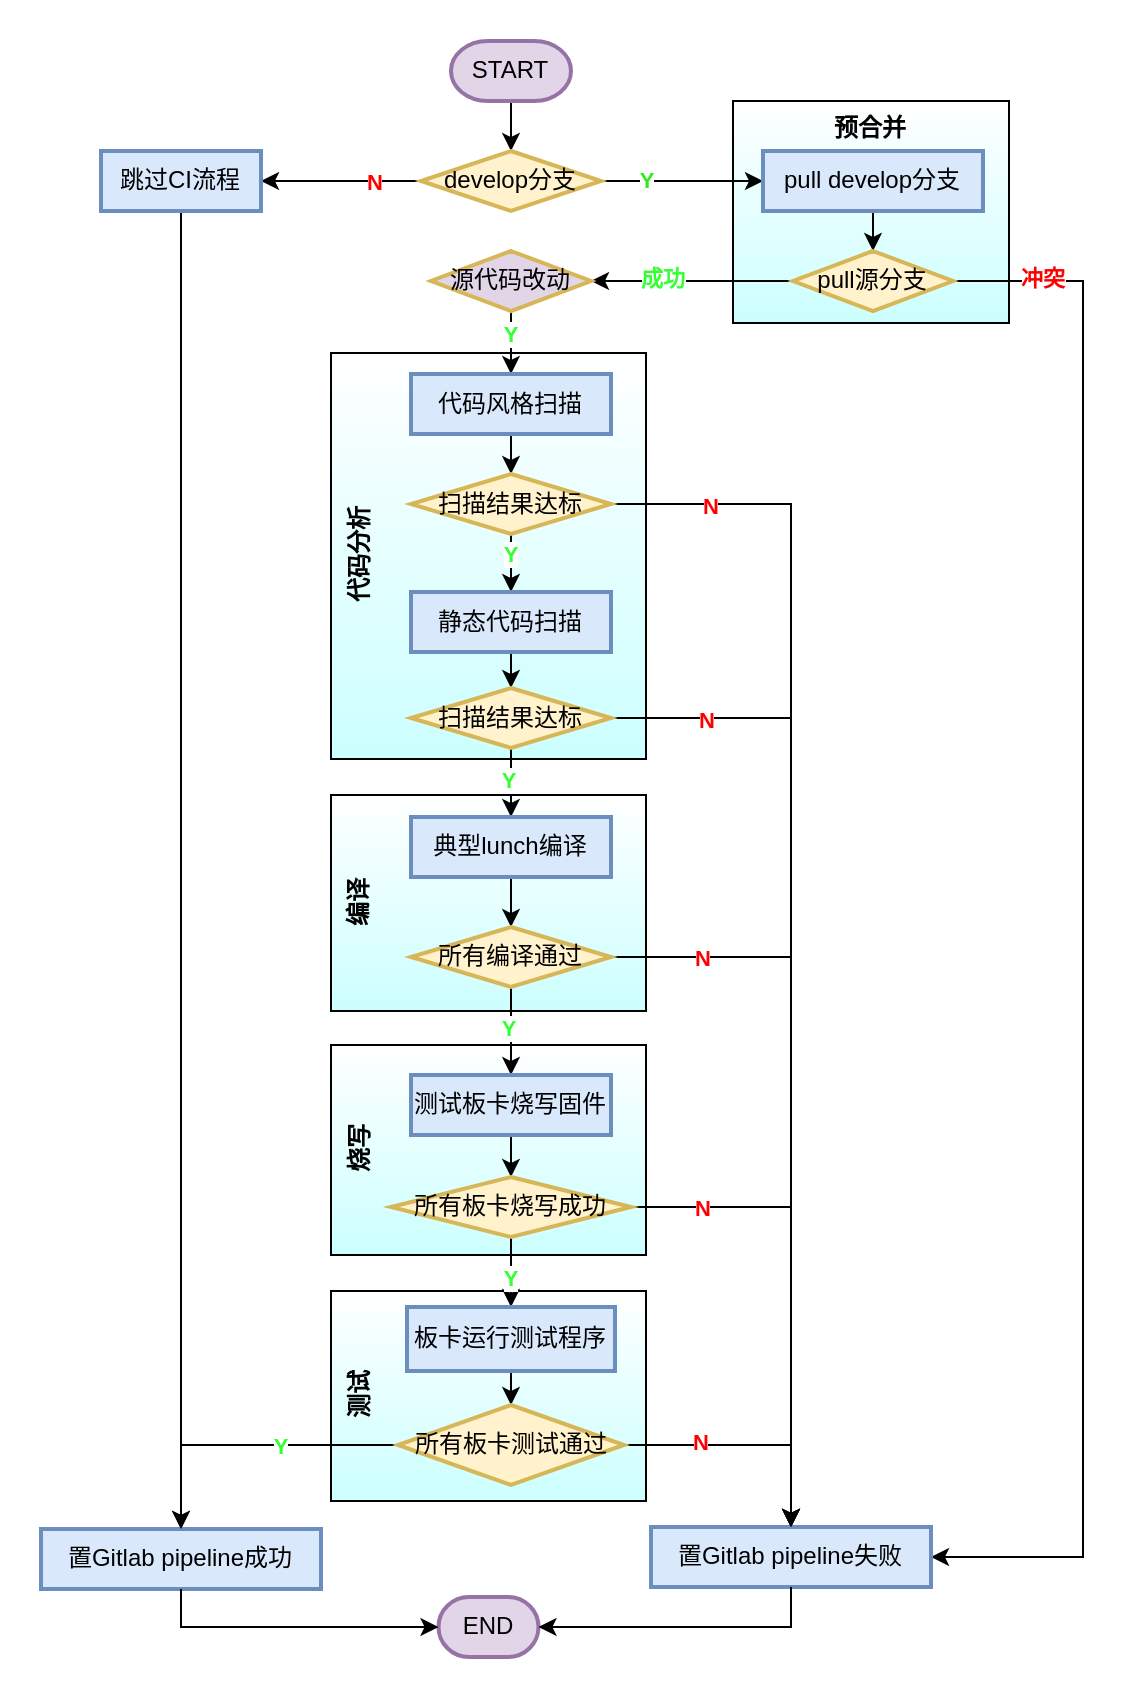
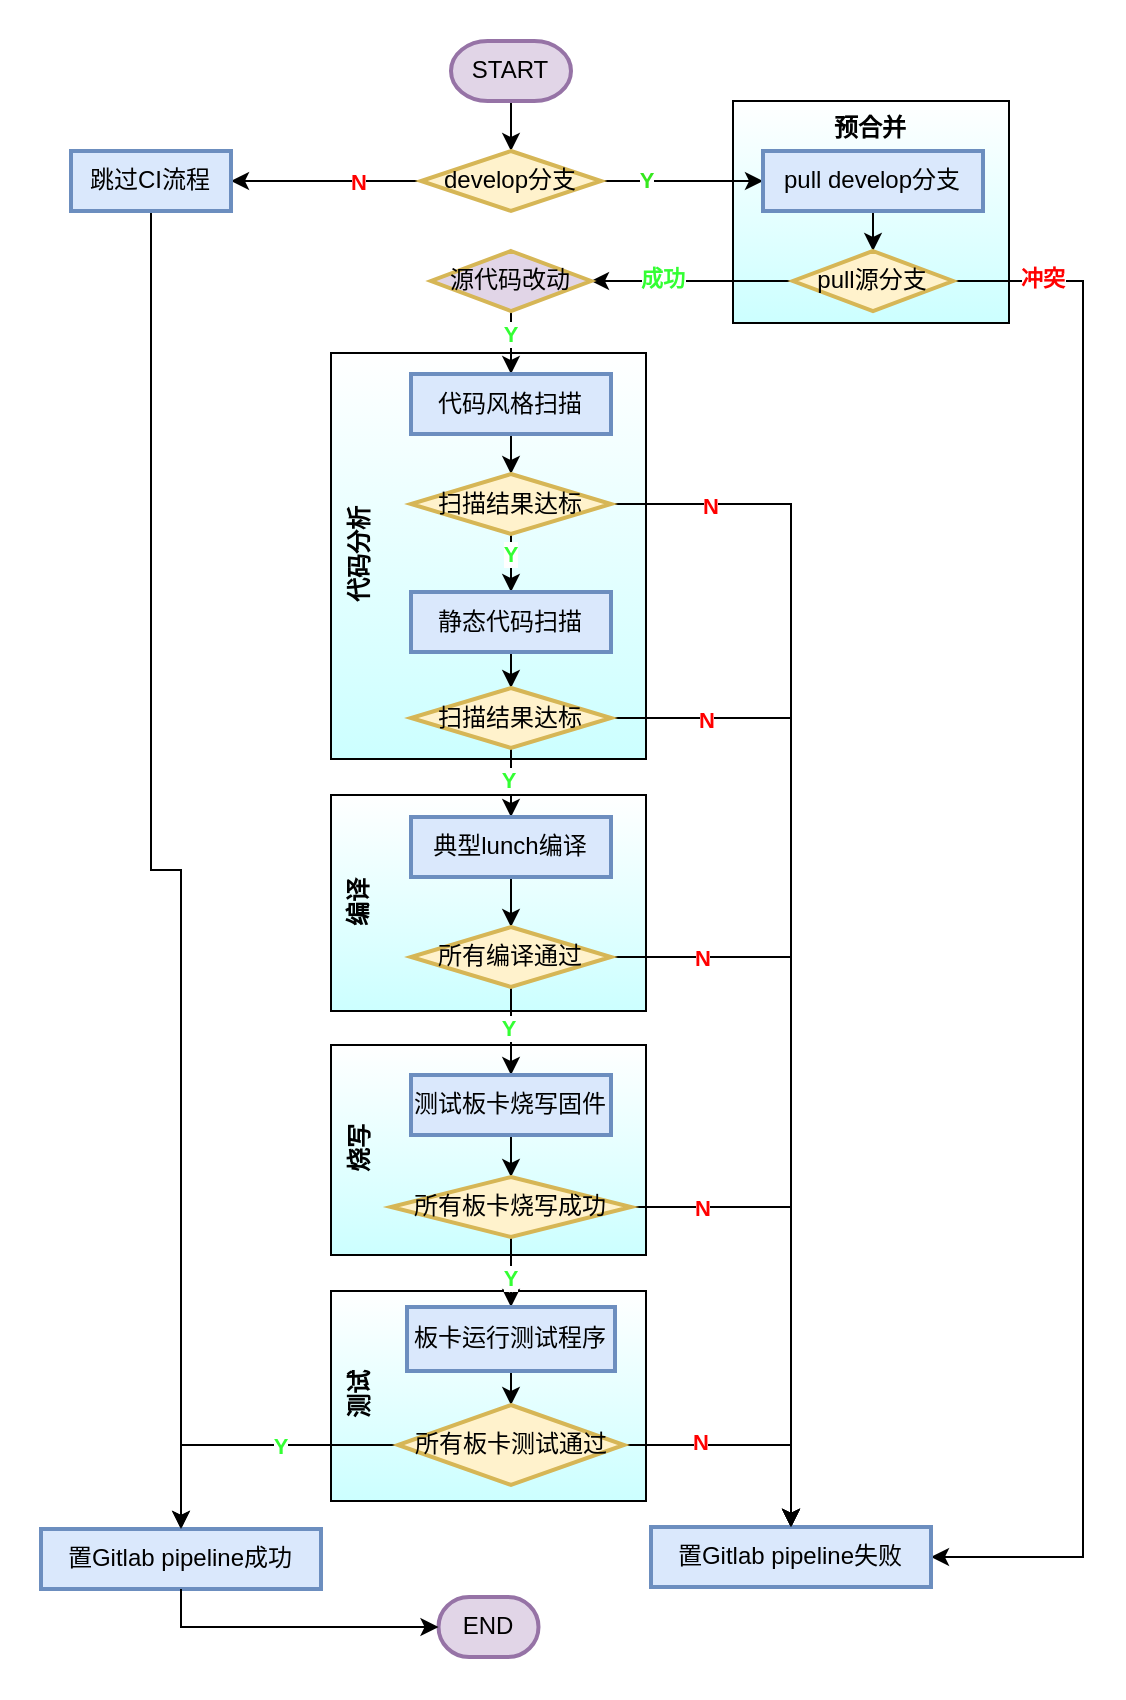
(181, 181) -> (151, 181)
(692, 1627) -> none
